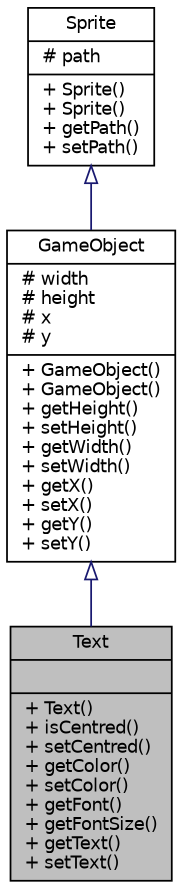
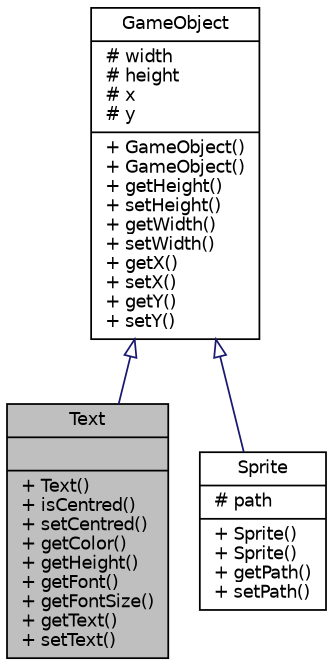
(91, 207) -> (232, 404)
(77, 786) -> (80, 564)
